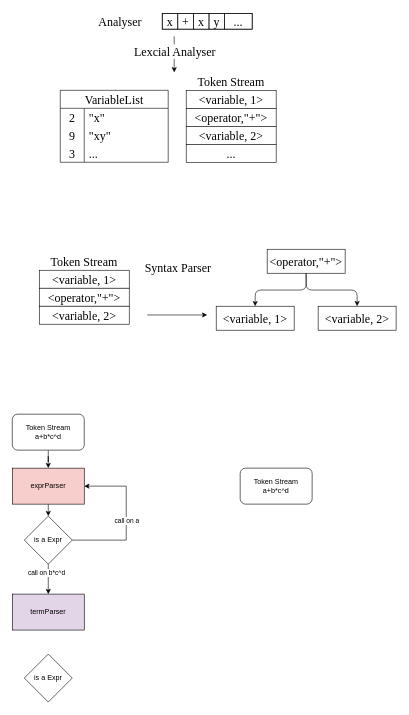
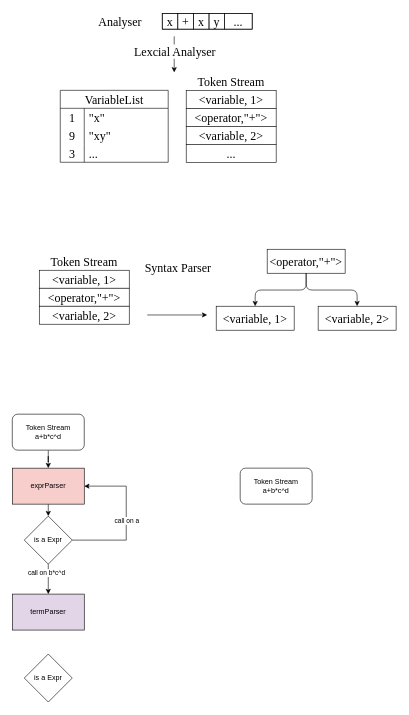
(72, 117) -> (72, 117)
